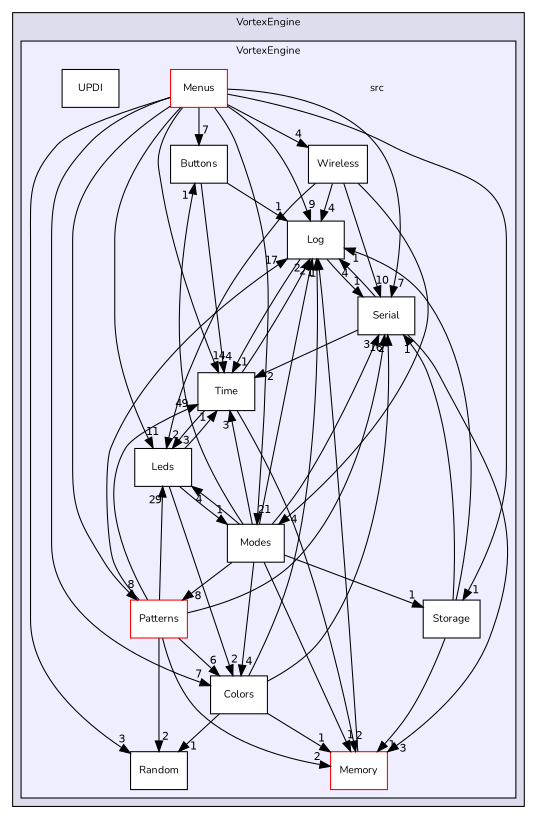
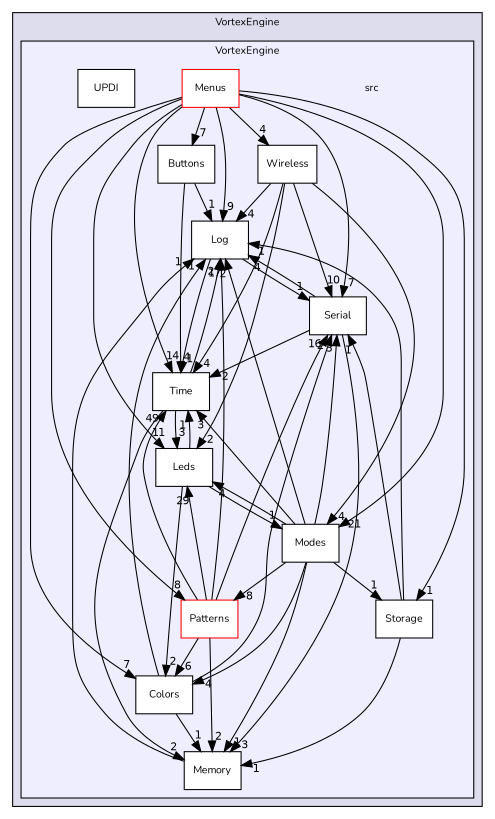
none -> (249, 277)
(181, 365) -> none
(159, 771) -> none
(359, 771) -> (213, 771)
